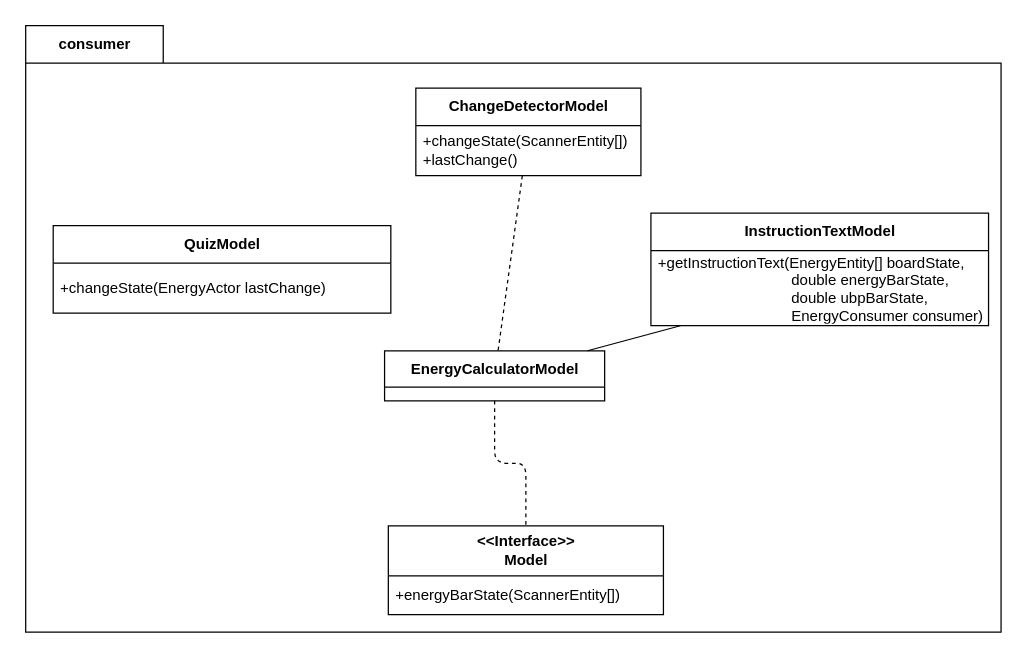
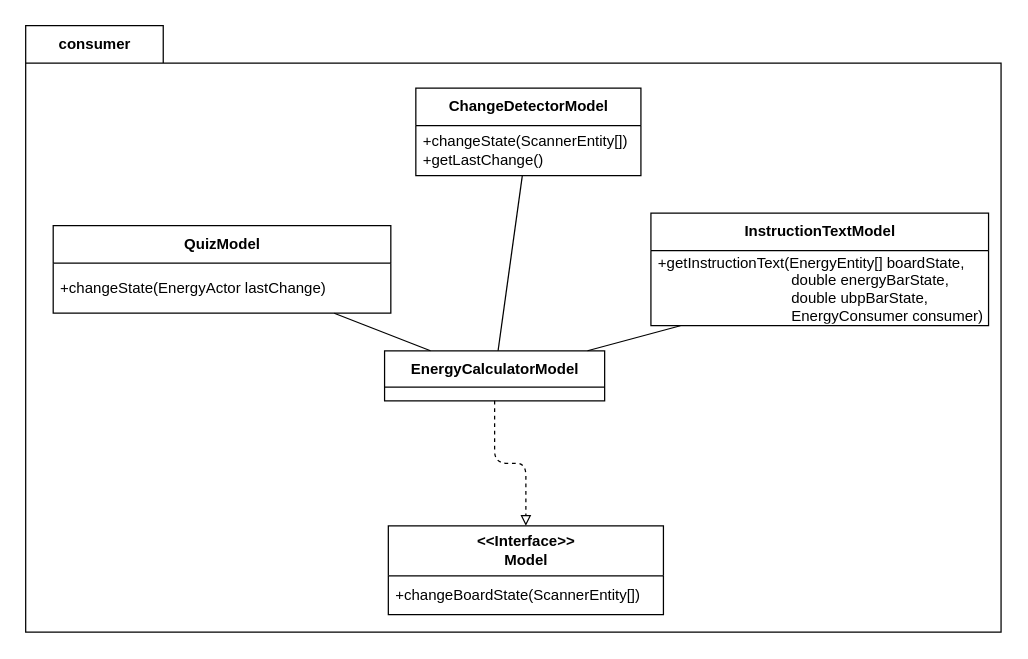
(543, 151) -> (543, 151)
(510, 262) -> (510, 262)
none -> (385, 333)
(526, 518) -> (526, 514)
(528, 596) -> (536, 596)
